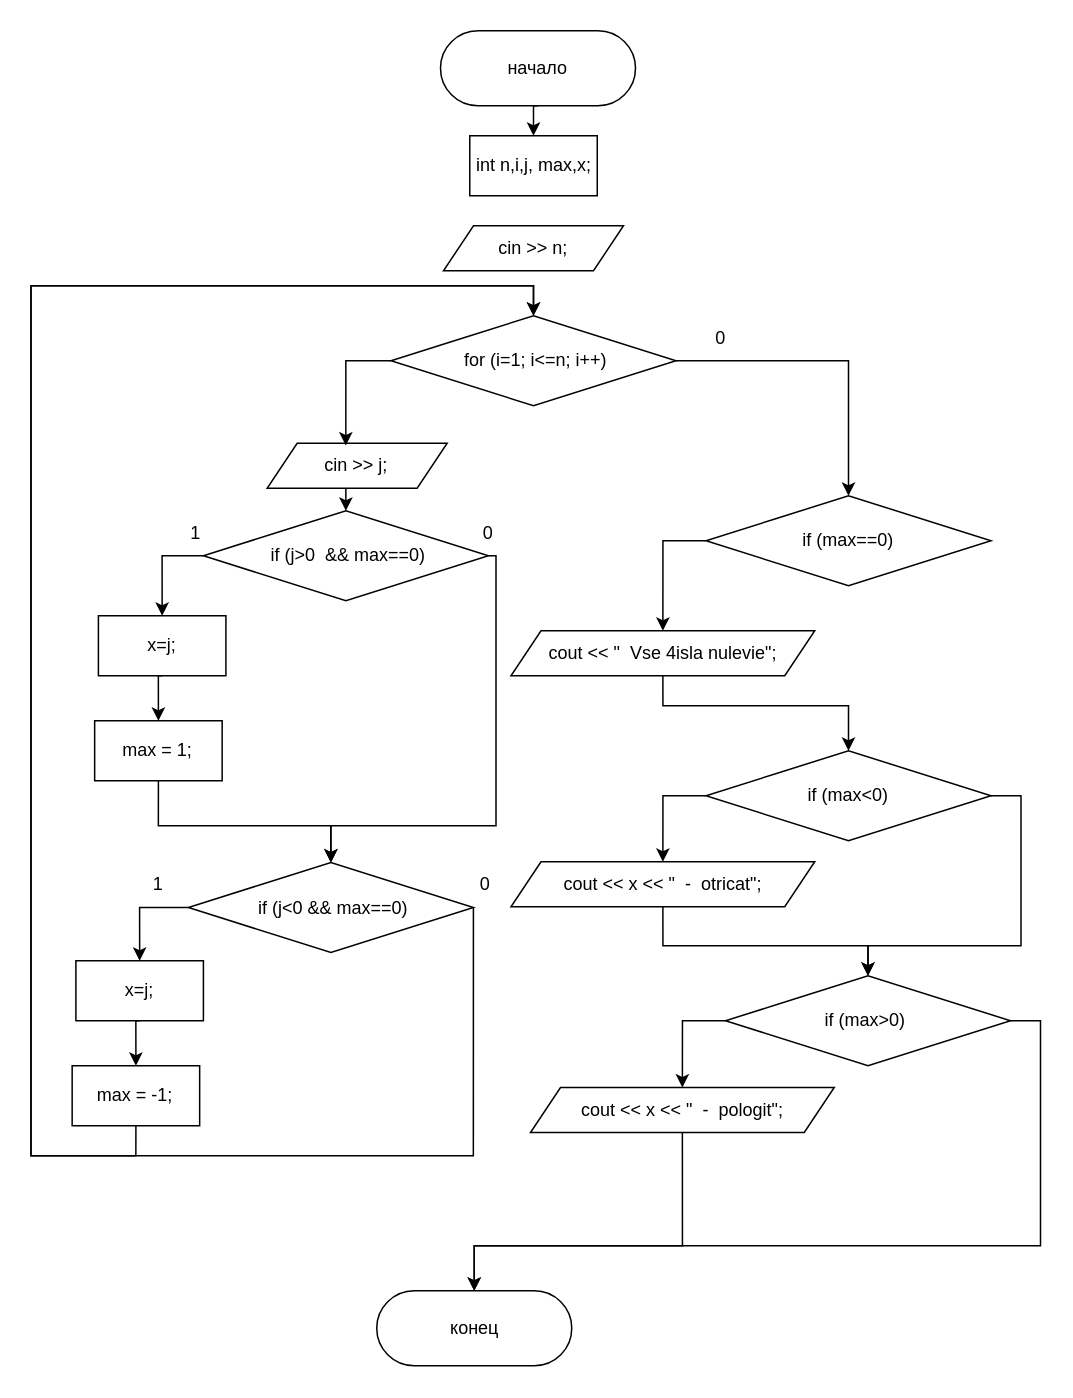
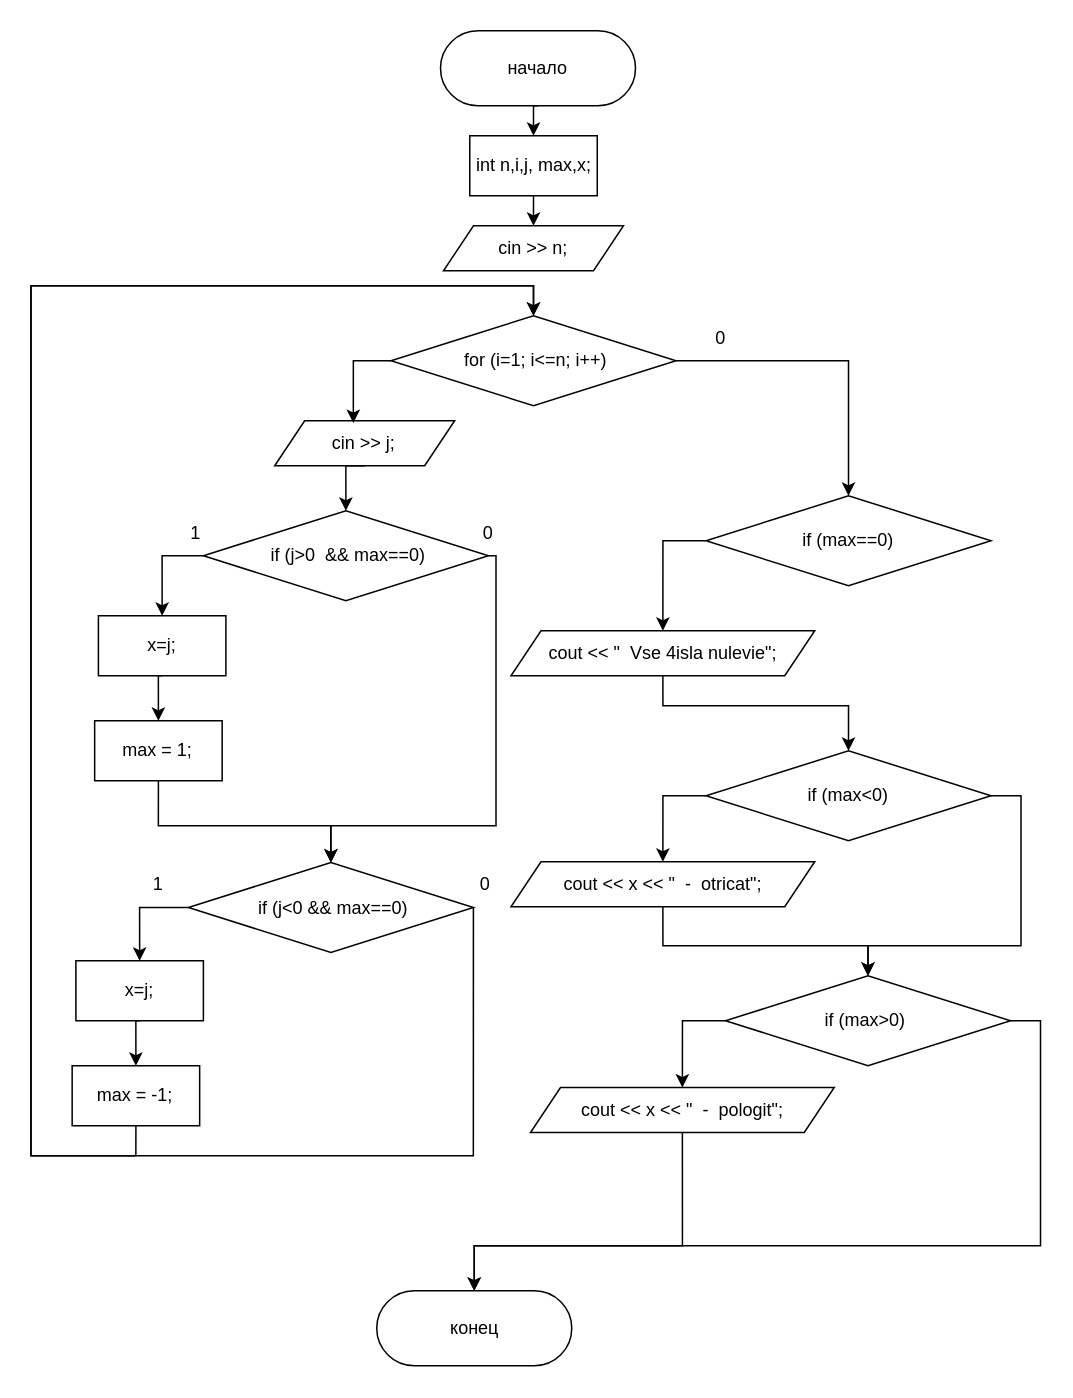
none -> (533, 206)
(357, 466) -> (364, 443)
